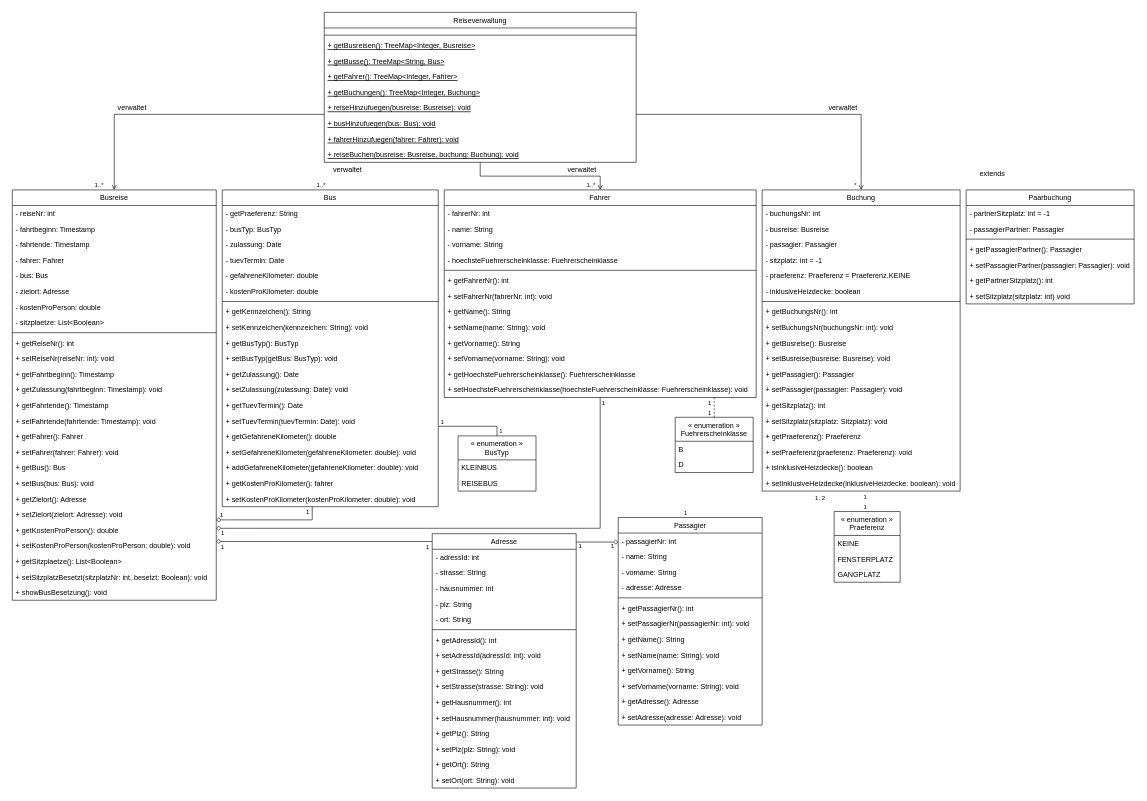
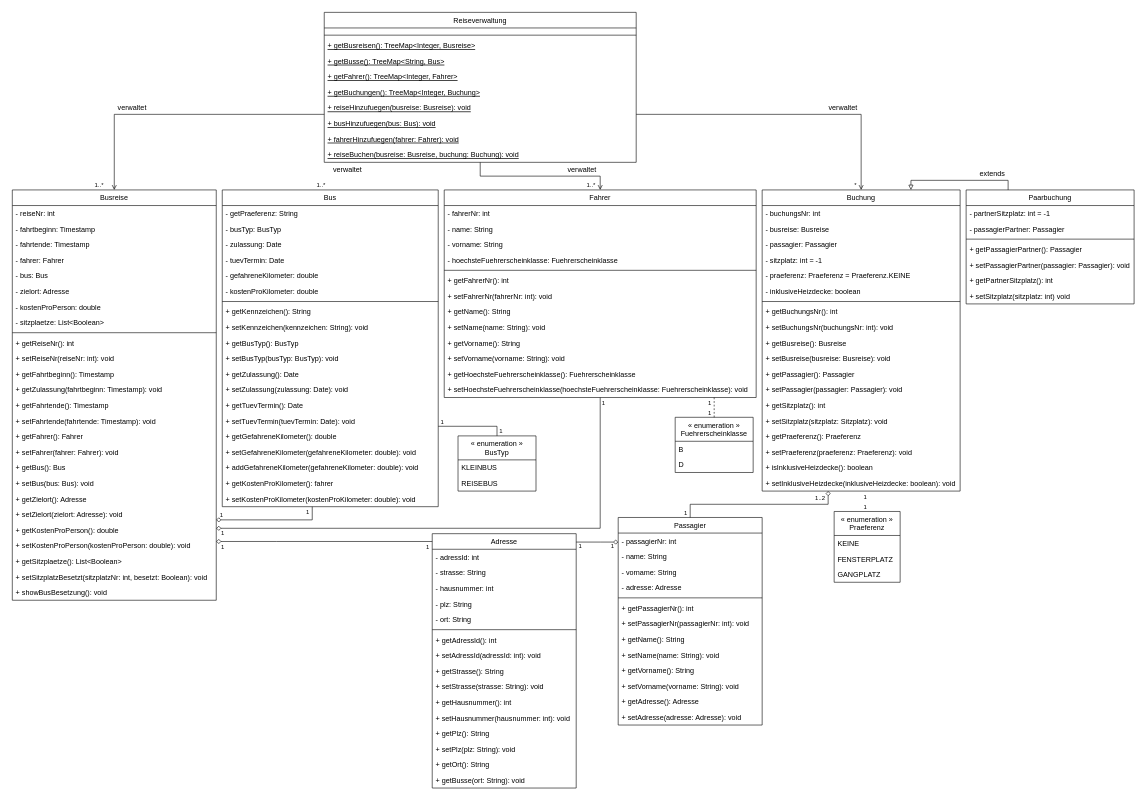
none -> (962, 180)
(287, 359) -> (287, 359)
none -> (756, 504)
(483, 781) -> (488, 781)
